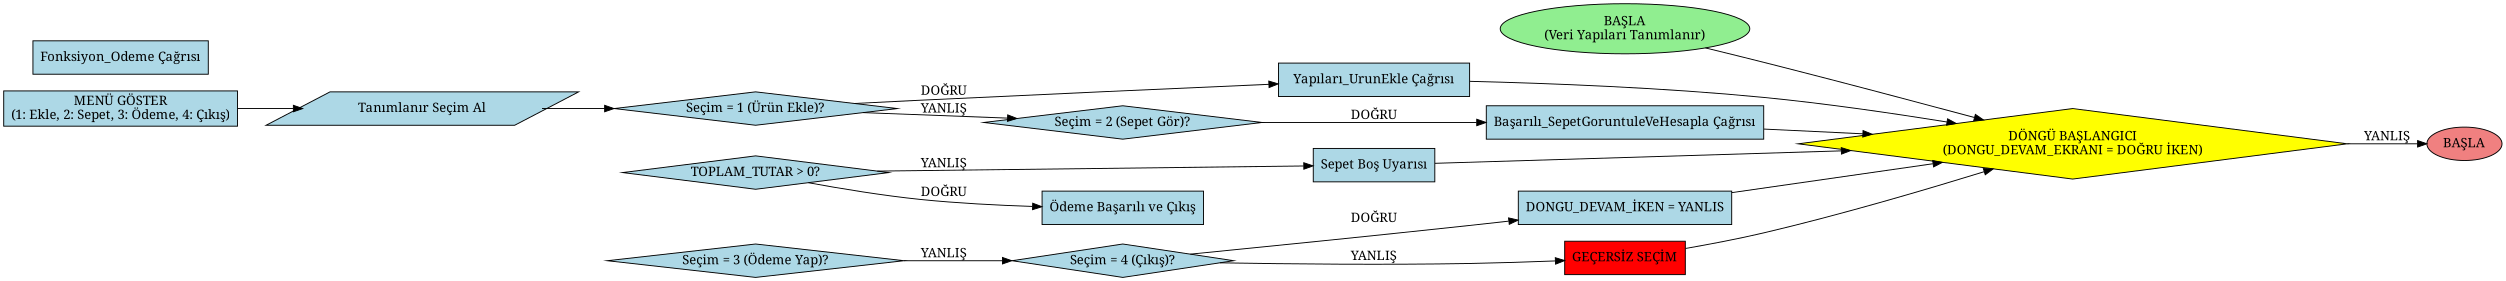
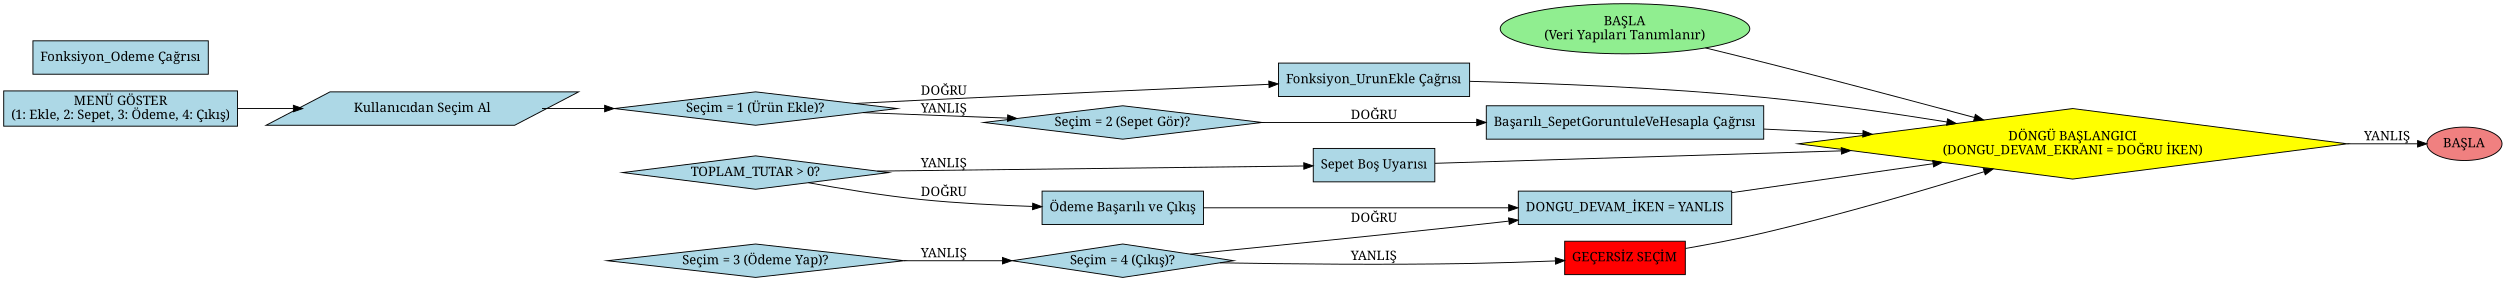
(1374, 80) -> (1374, 80)
(422, 109) -> (422, 109)
none -> (1356, 208)
